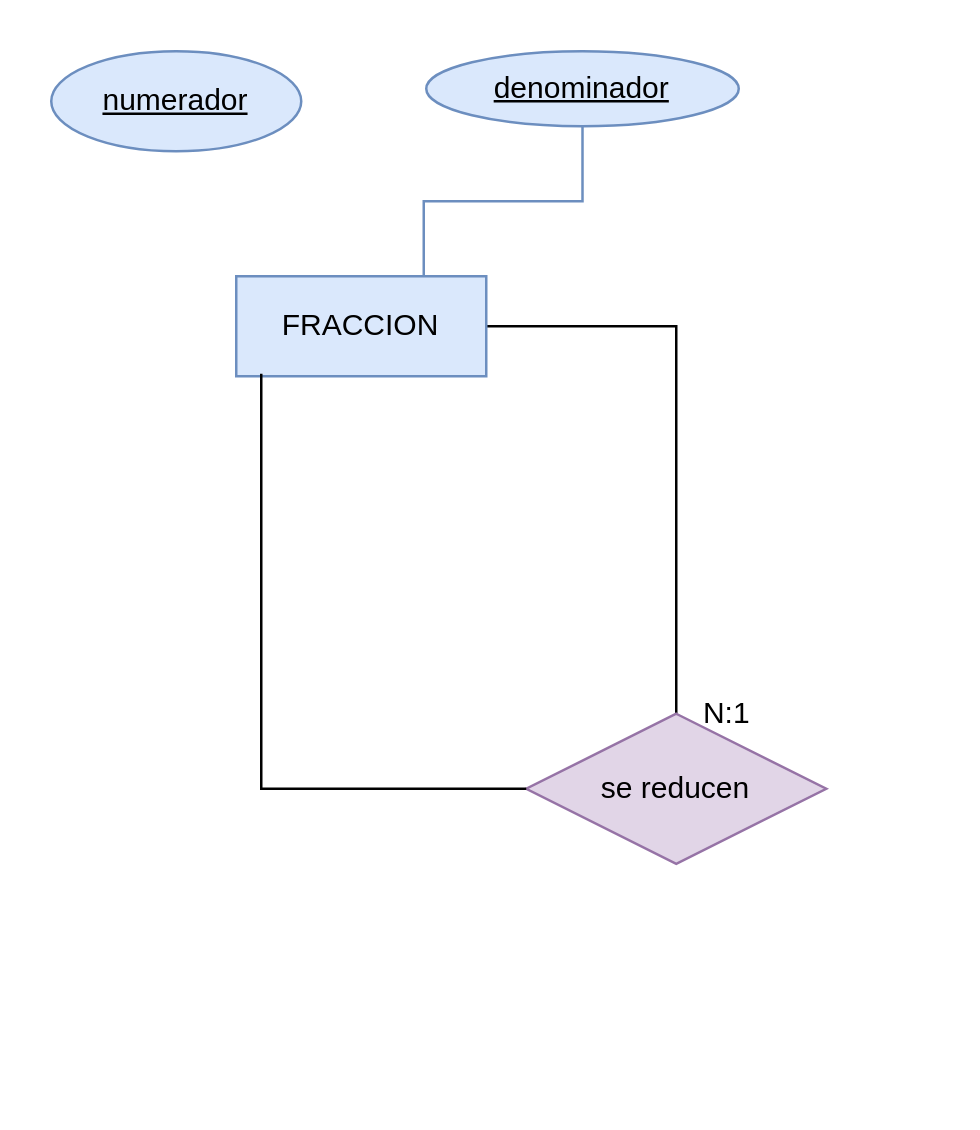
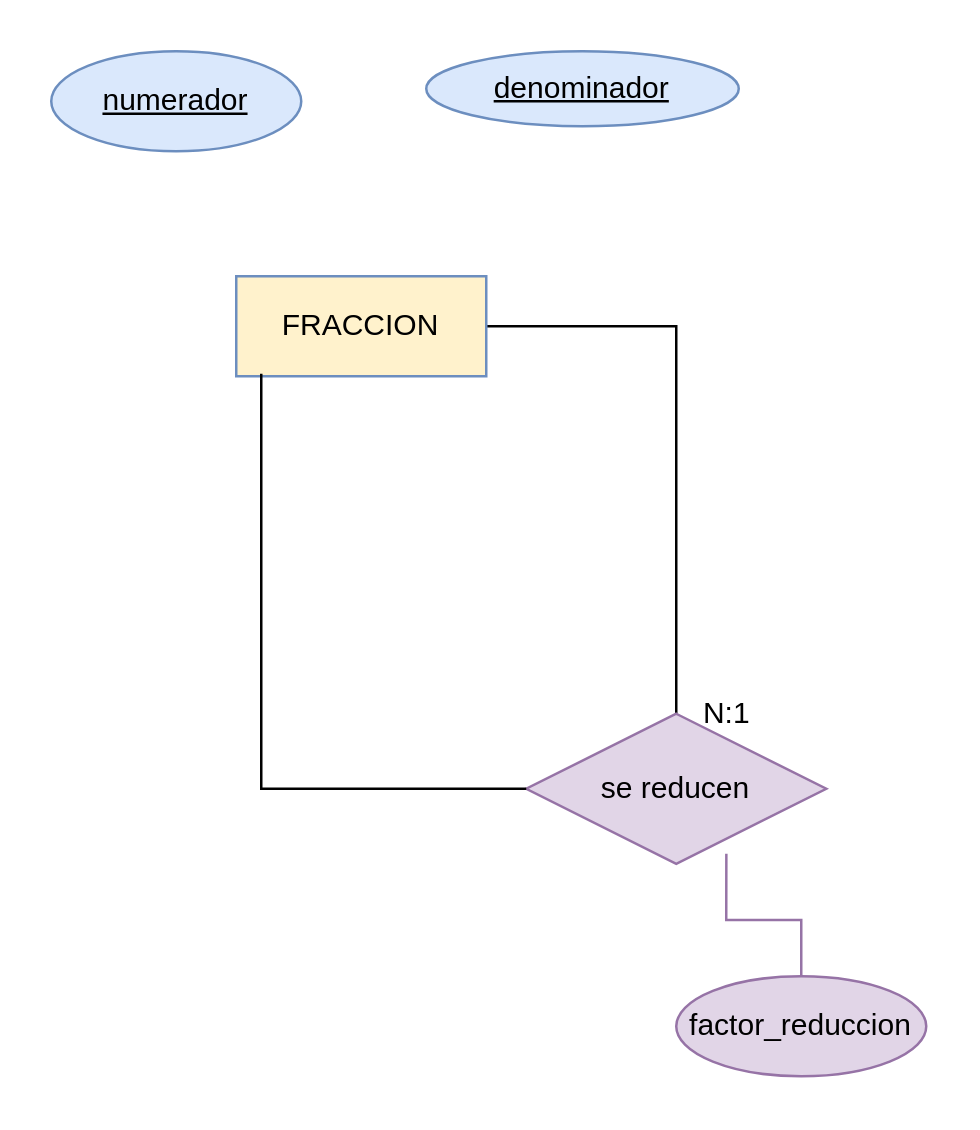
(503, 201) -> none
(361, 326) -> (361, 326)
none -> (759, 920)
none -> (801, 1026)
